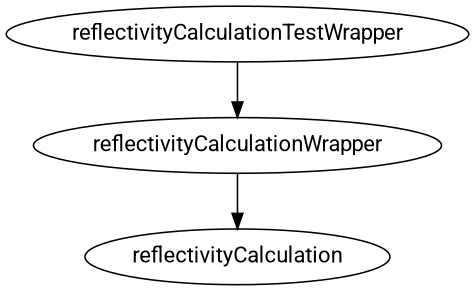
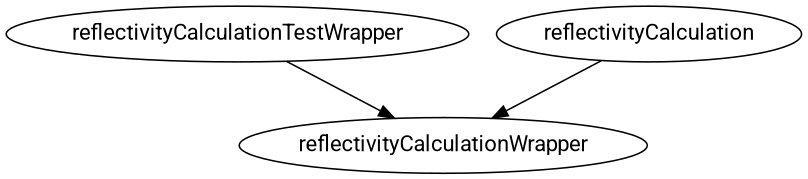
(237, 194) -> (554, 86)
